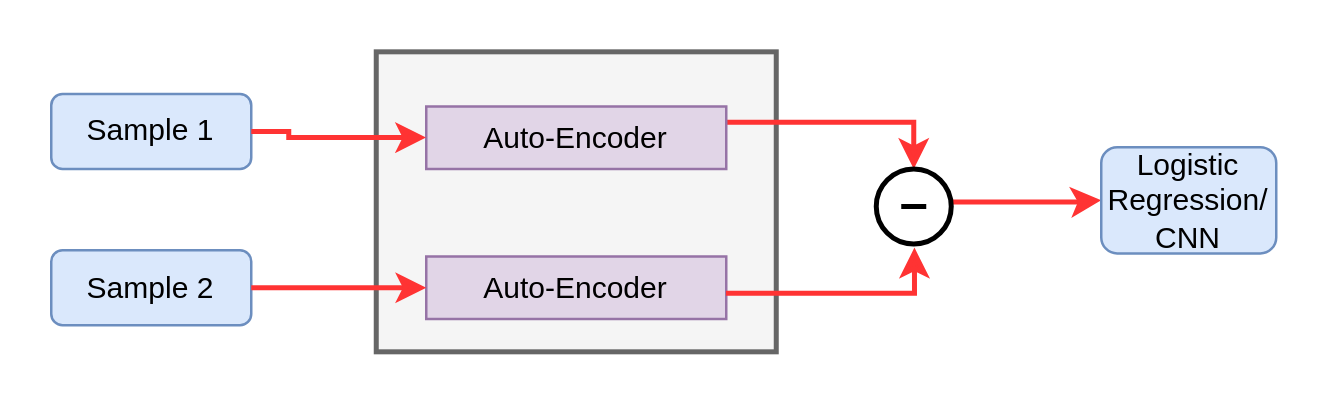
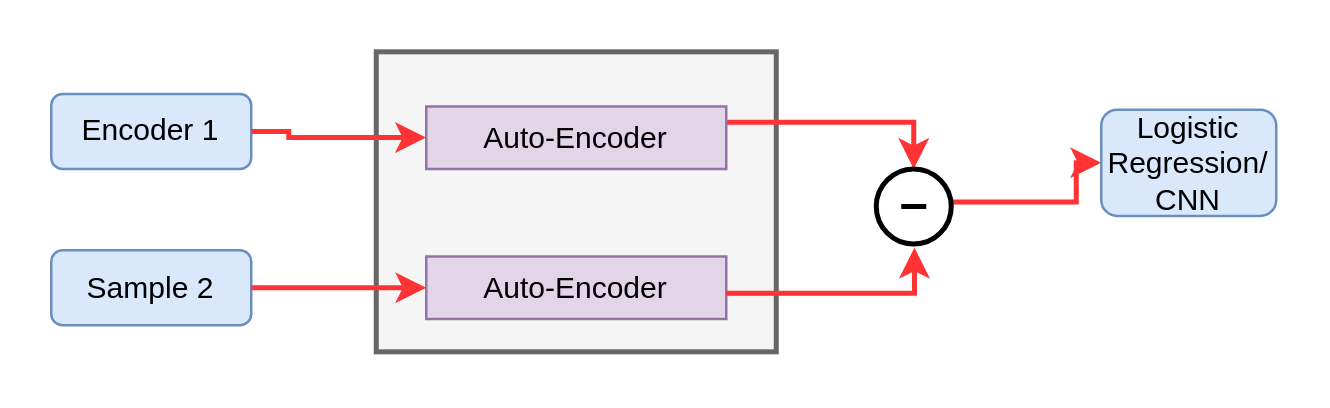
(151, 131) -> (151, 131)
(1189, 200) -> (1189, 163)
